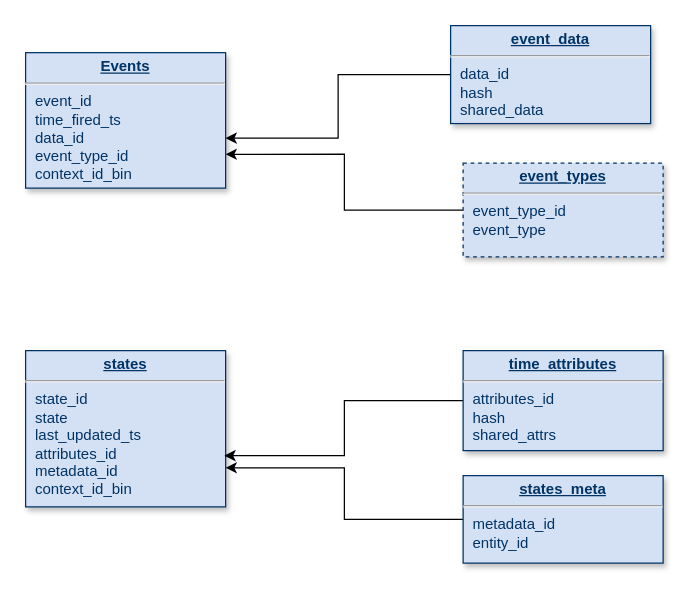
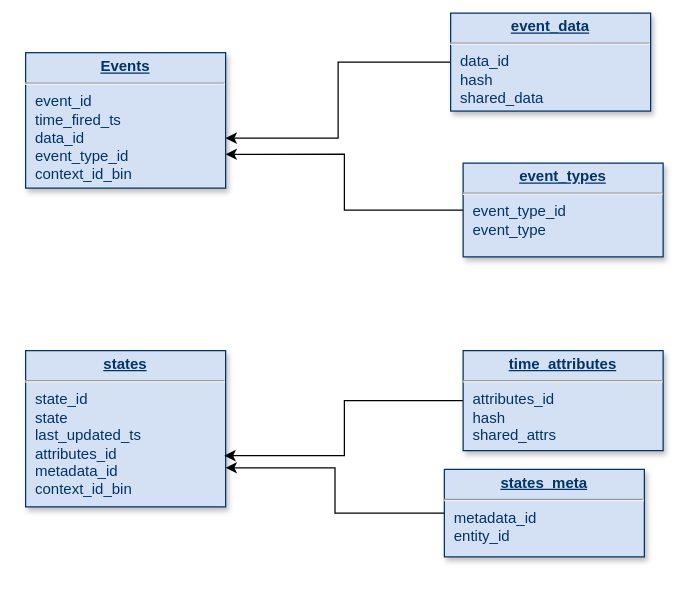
(551, 75) -> (551, 62)
(563, 210) -> (563, 210)
(563, 519) -> (544, 513)
